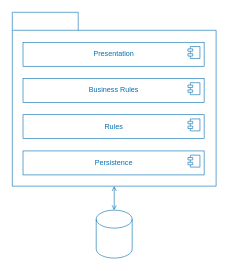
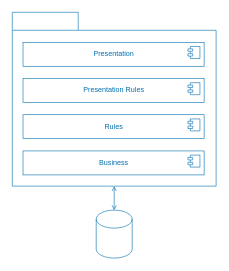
(114, 90) -> (114, 90)
(114, 163) -> (114, 163)
